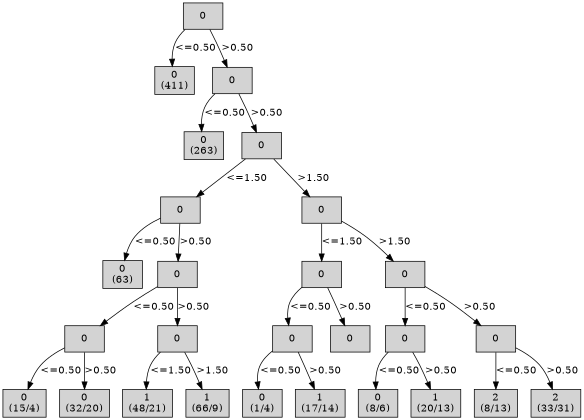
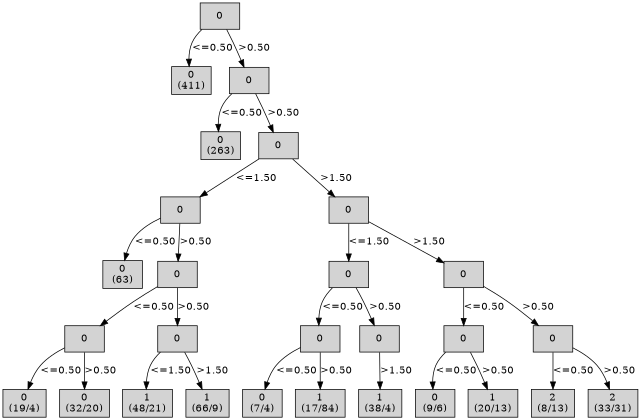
(25, 403) -> (25, 403)
(262, 403) -> (262, 403)
(320, 403) -> (320, 403)
(378, 403) -> (435, 403)
none -> (380, 403)
